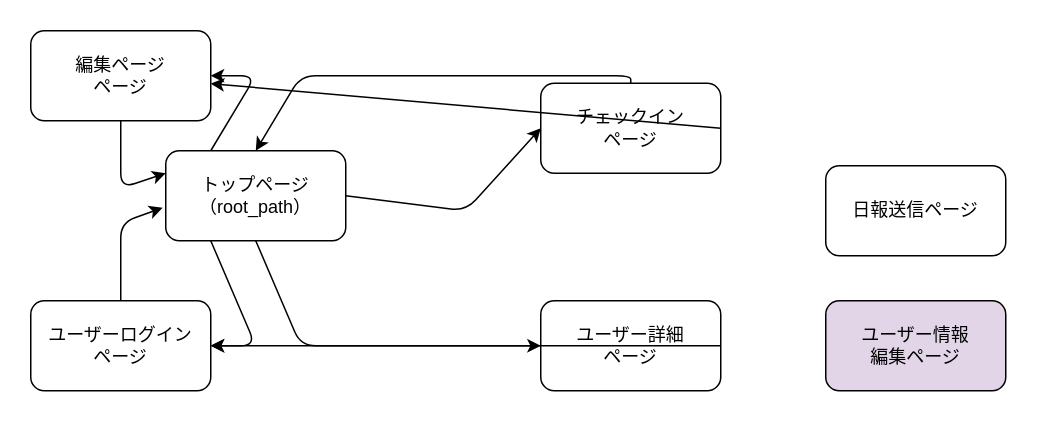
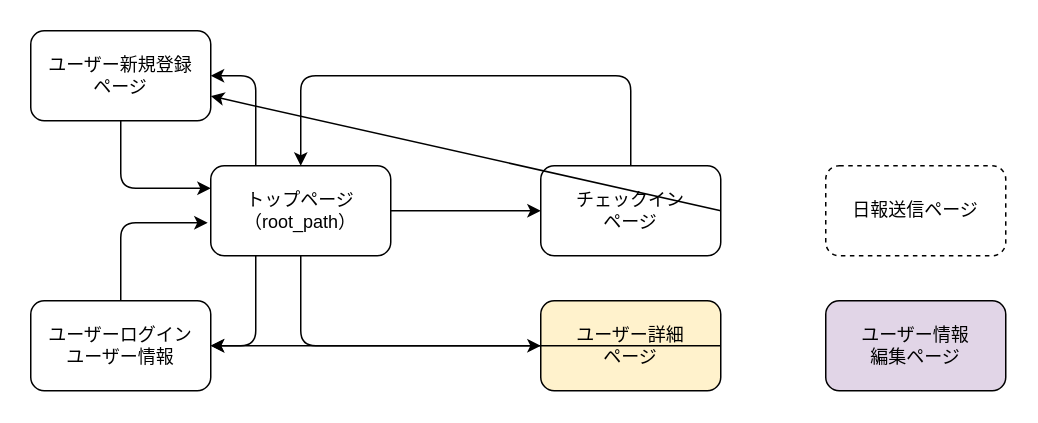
(121, 76) -> (121, 76)
(631, 128) -> (631, 211)
(256, 196) -> (301, 211)
(916, 211) -> (916, 211)
(121, 346) -> (121, 346)
(631, 346) -> (631, 346)
